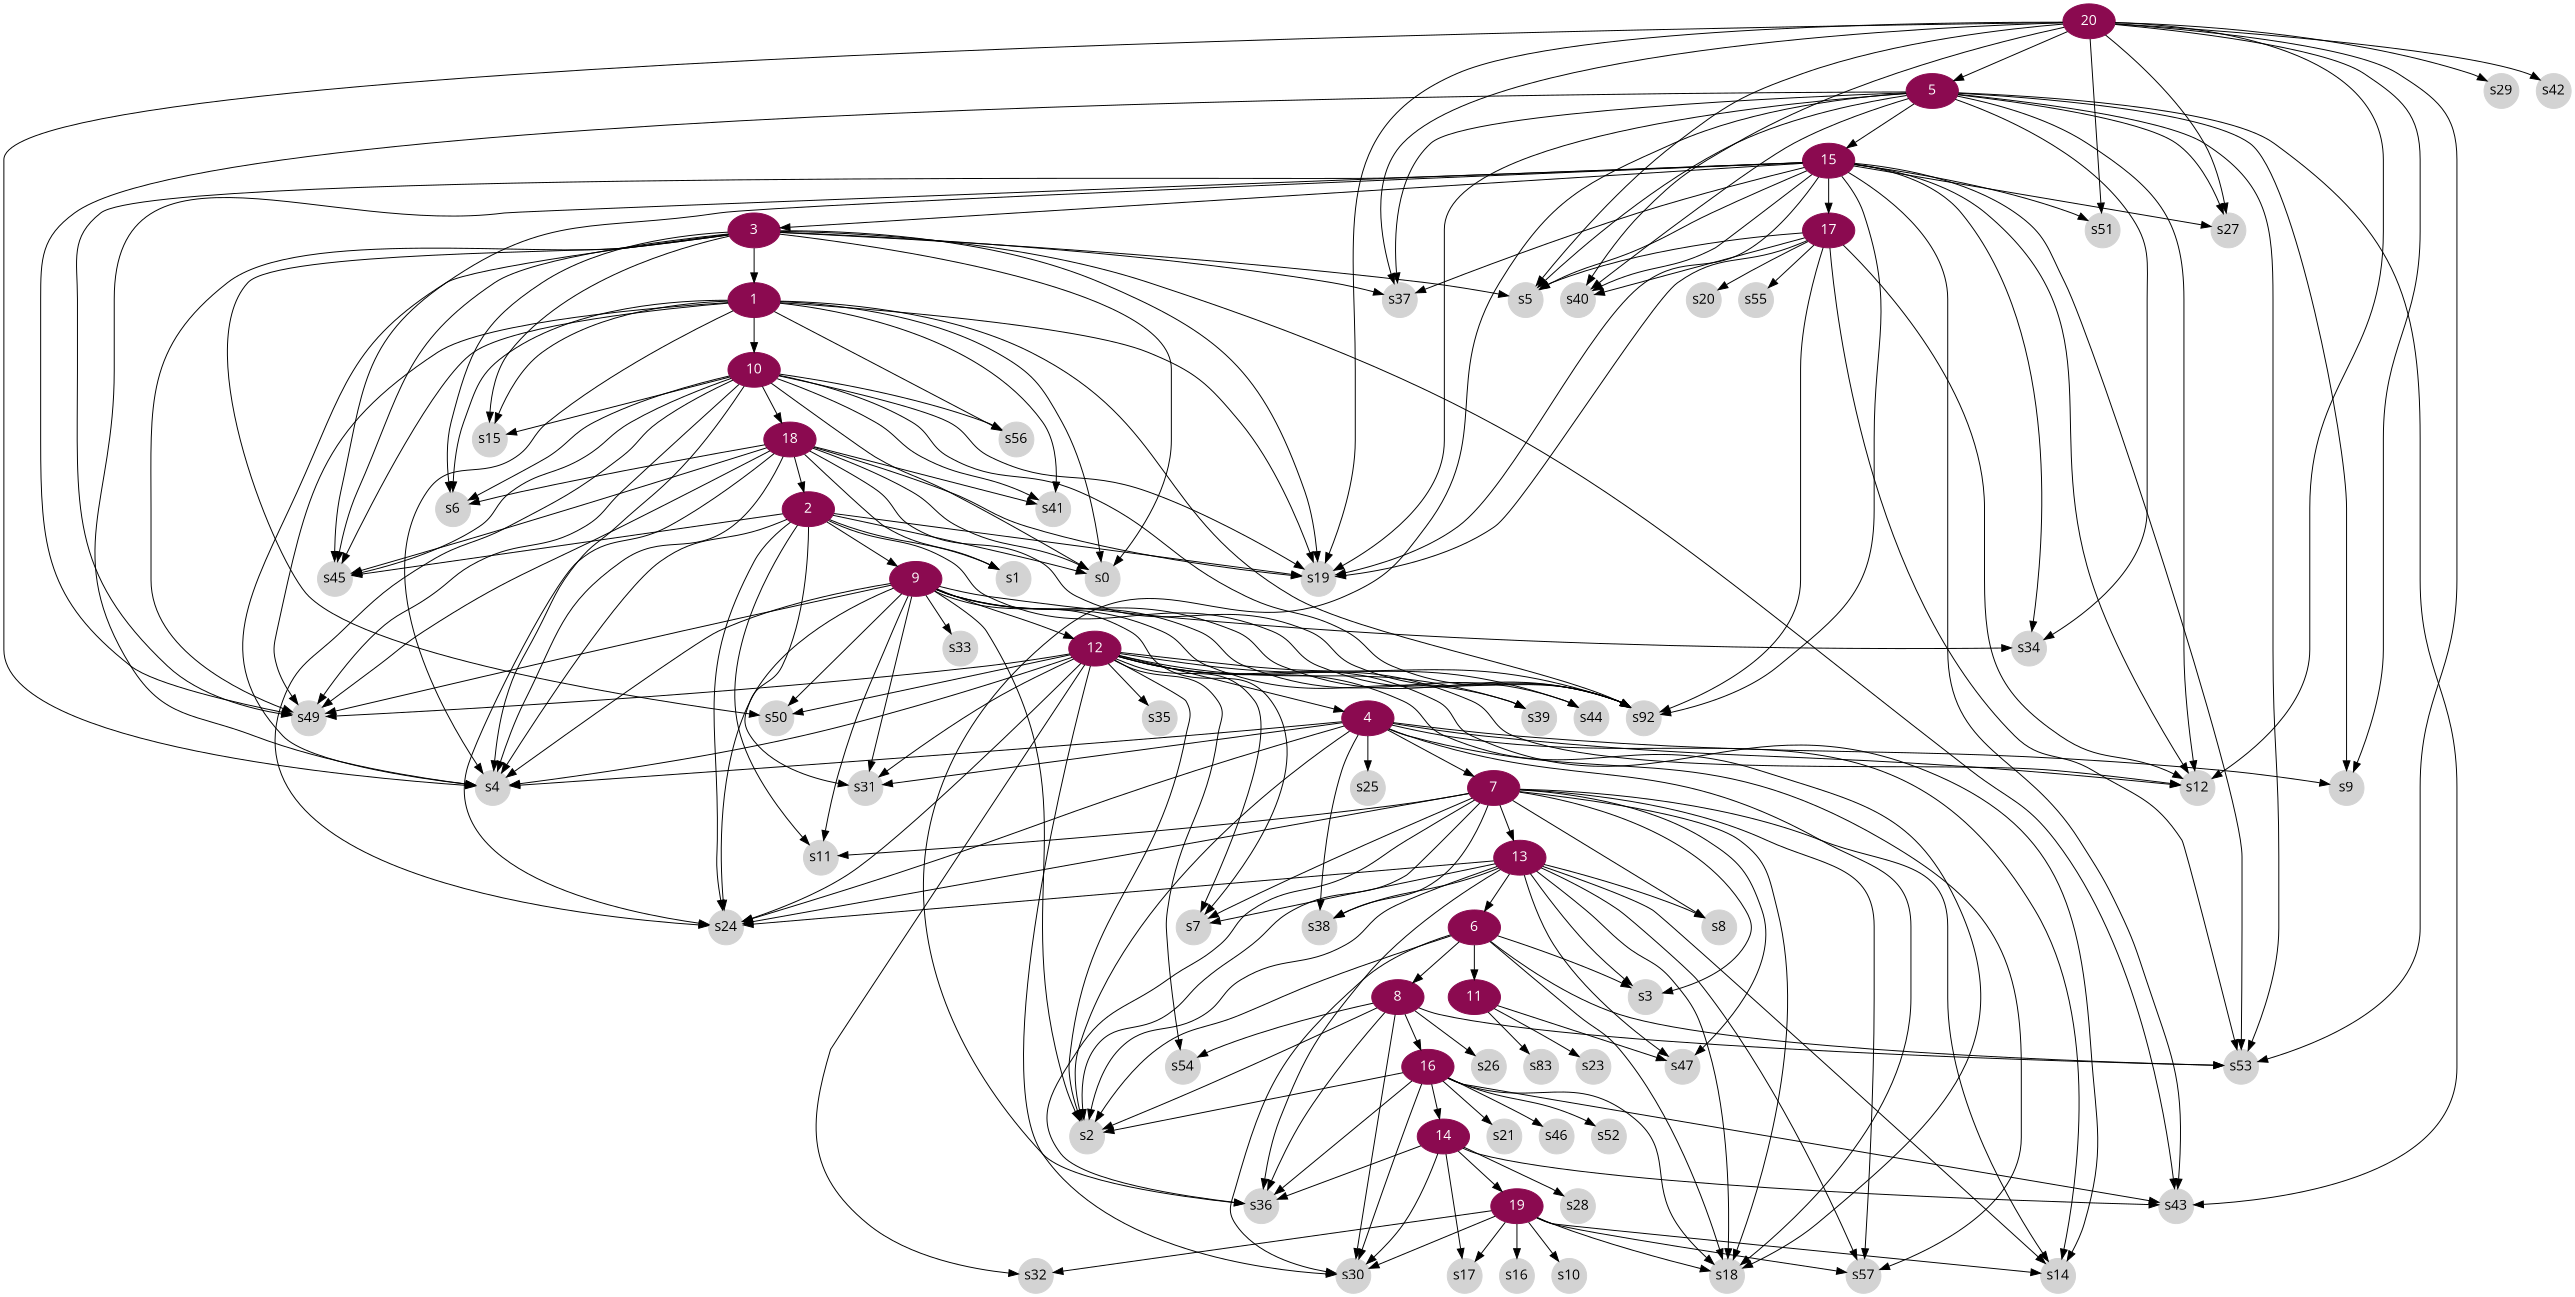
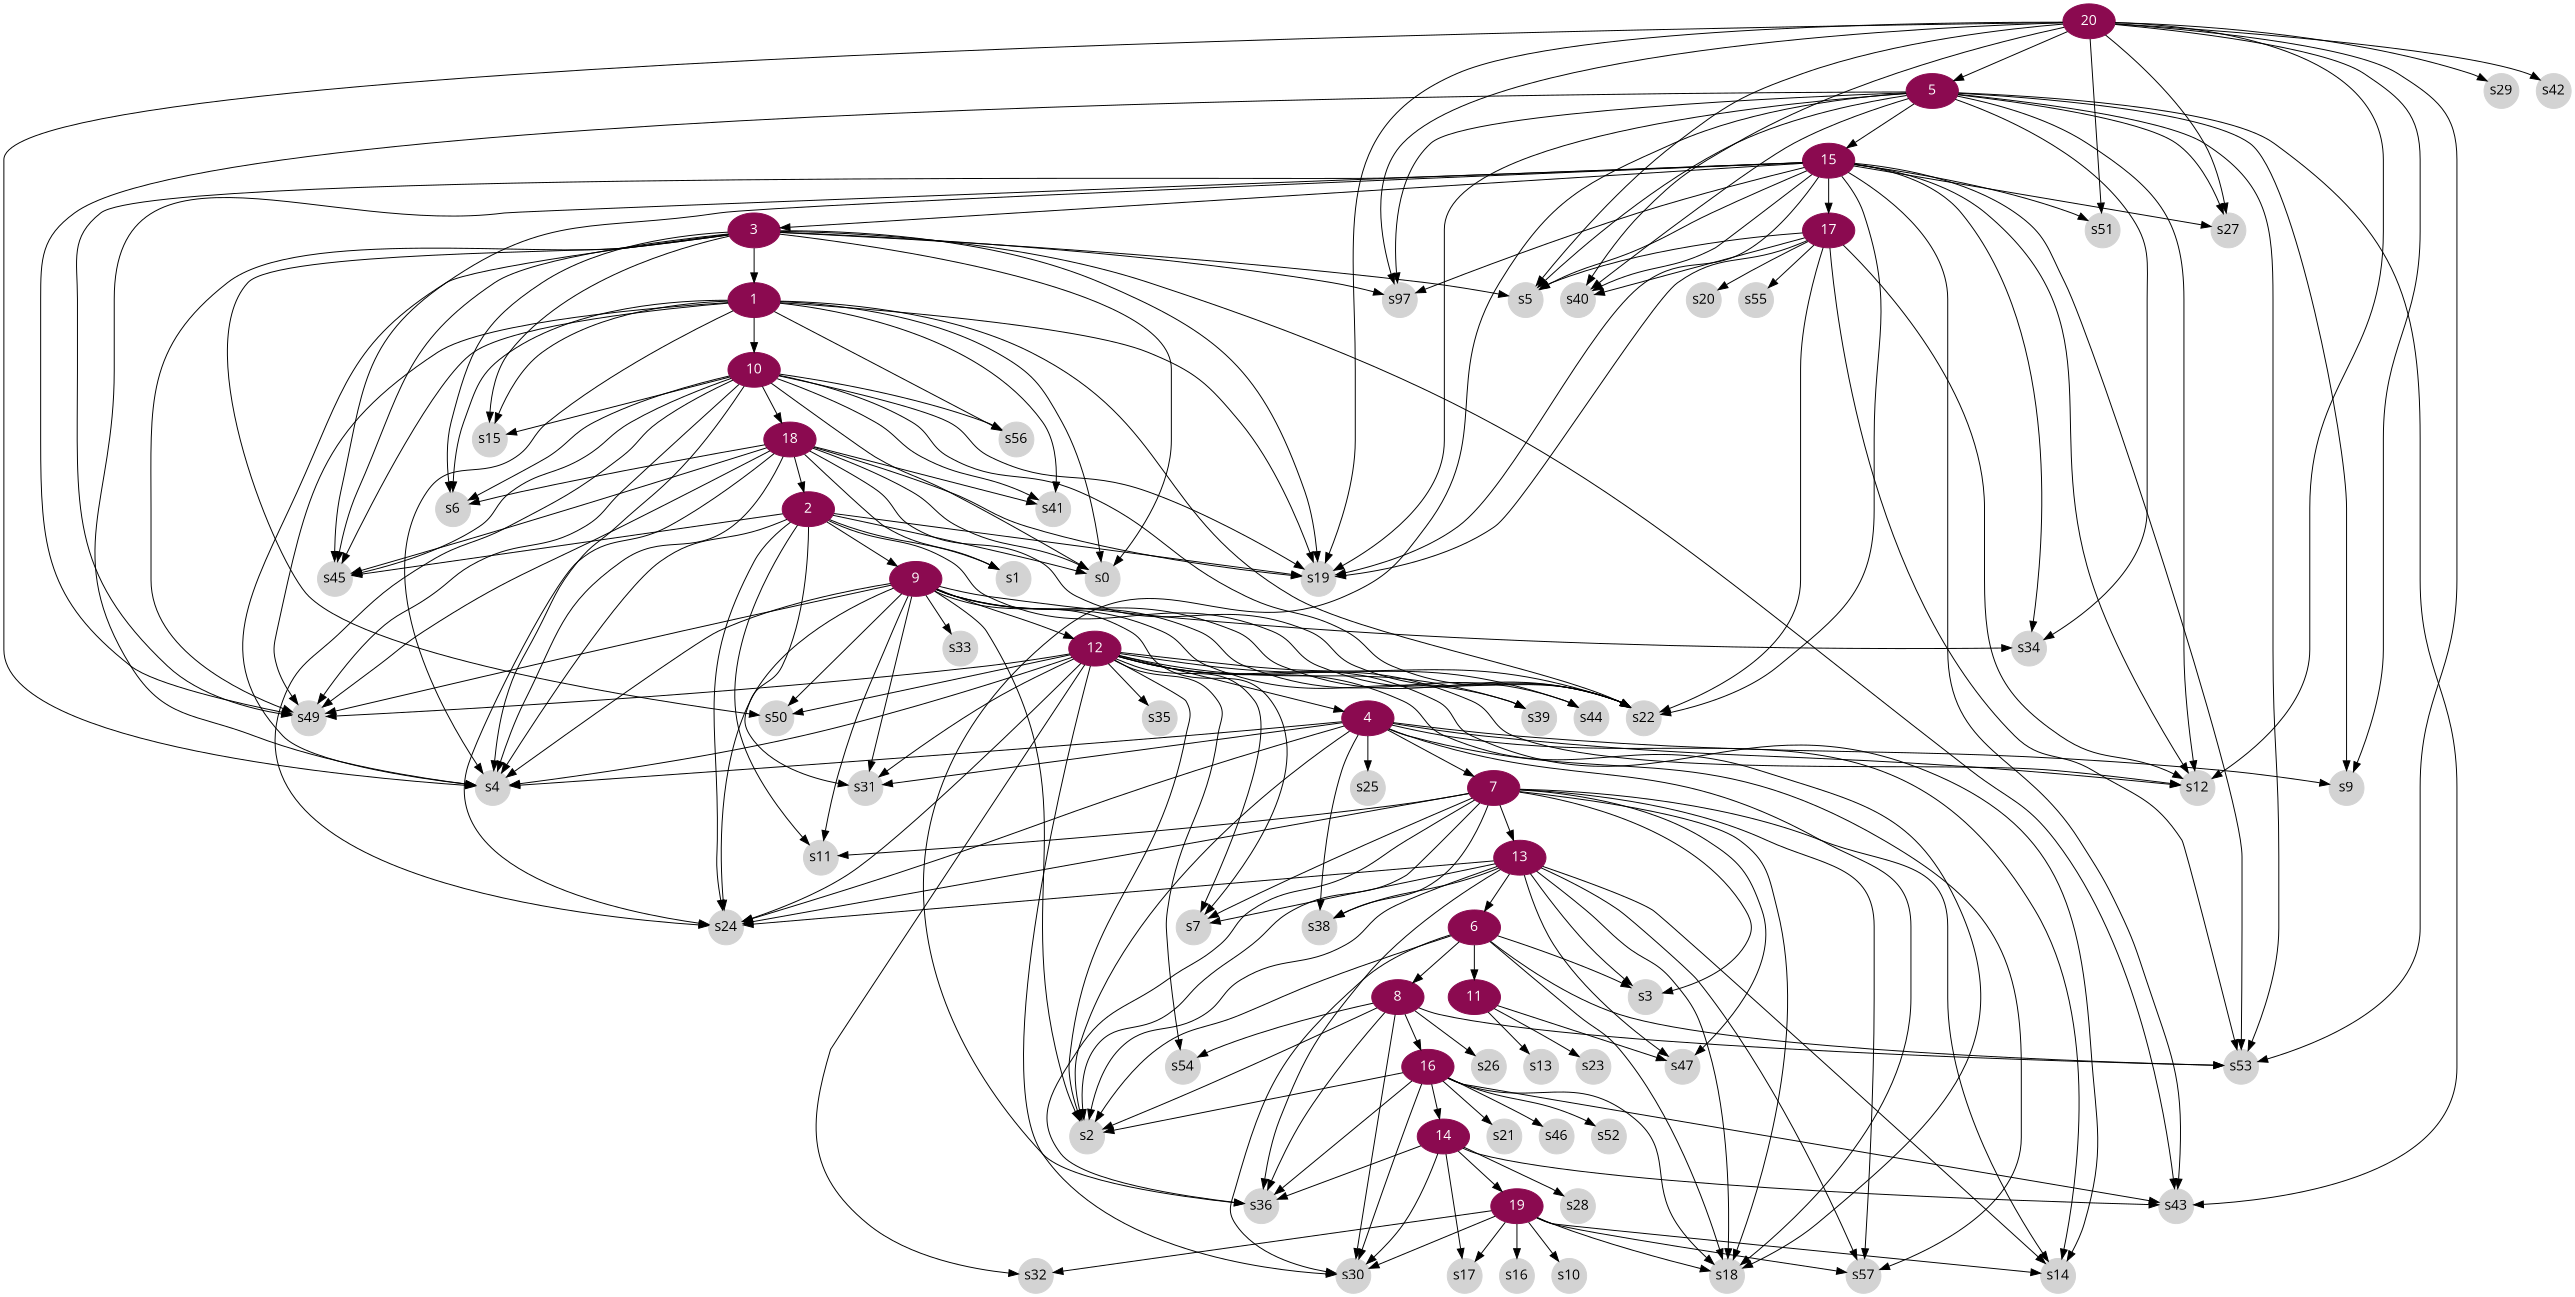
(1400, 300) -> (1400, 300)
(1644, 718) -> (1644, 718)
(1719, 927) -> none
(1541, 1067) -> (1541, 1067)
